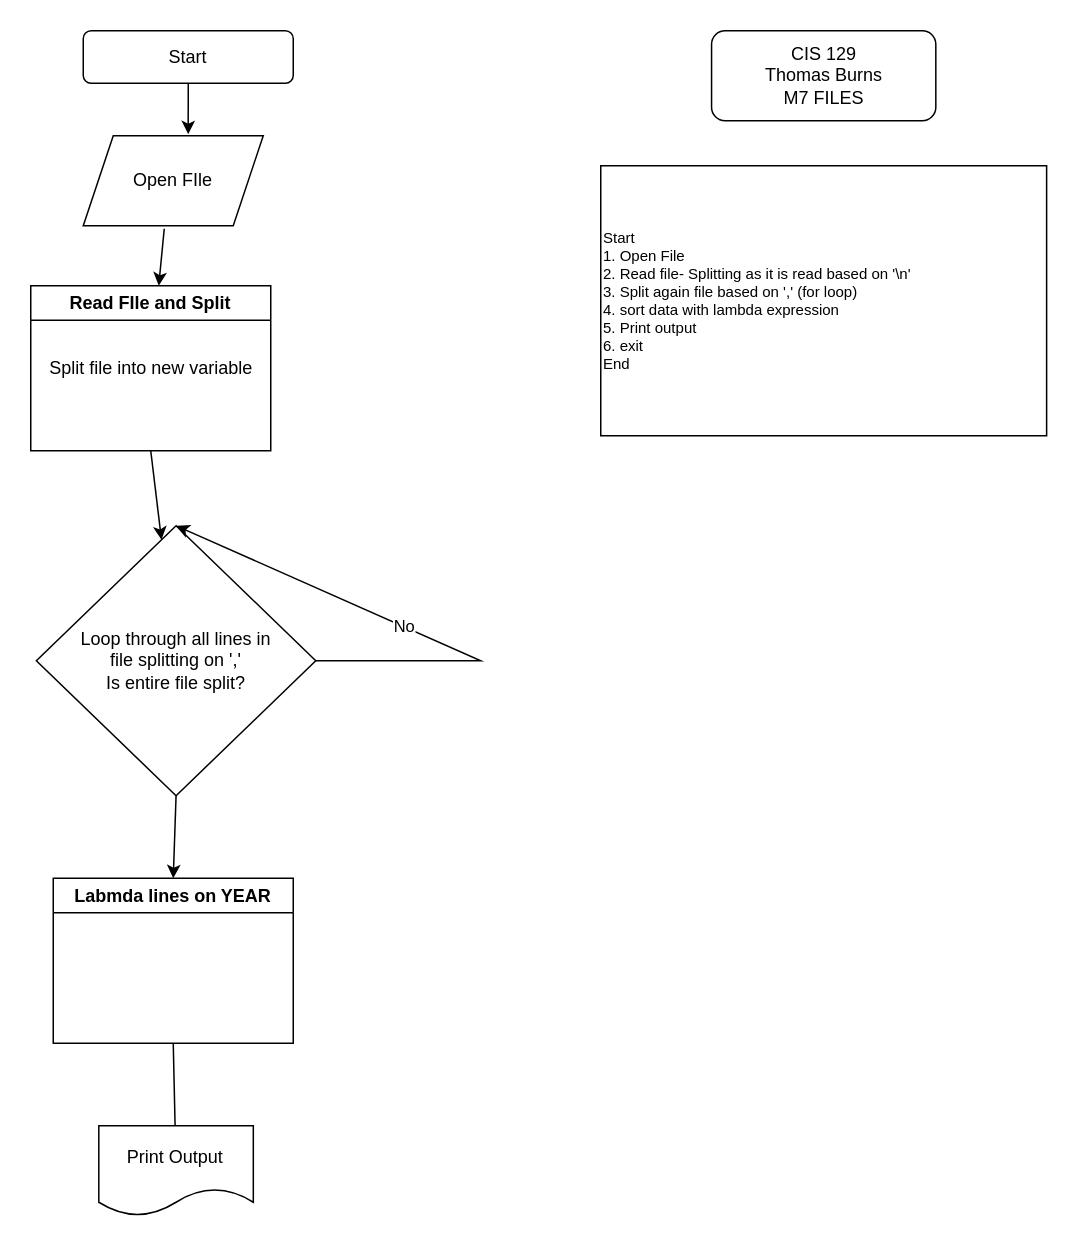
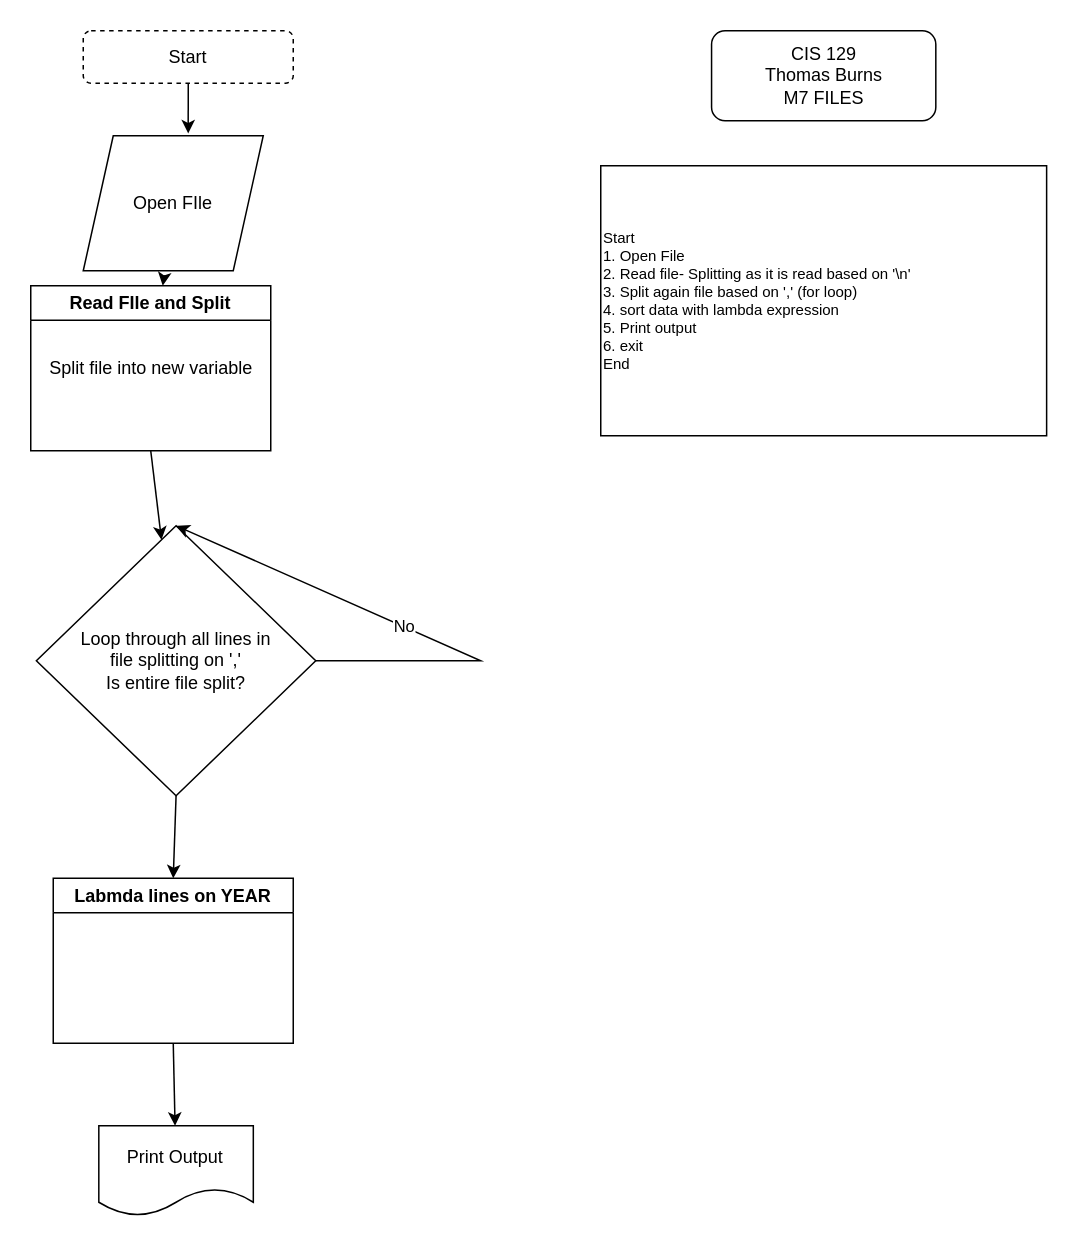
(188, 57) -> (188, 57)
(173, 181) -> (173, 203)
(175, 1118) -> (175, 1114)
